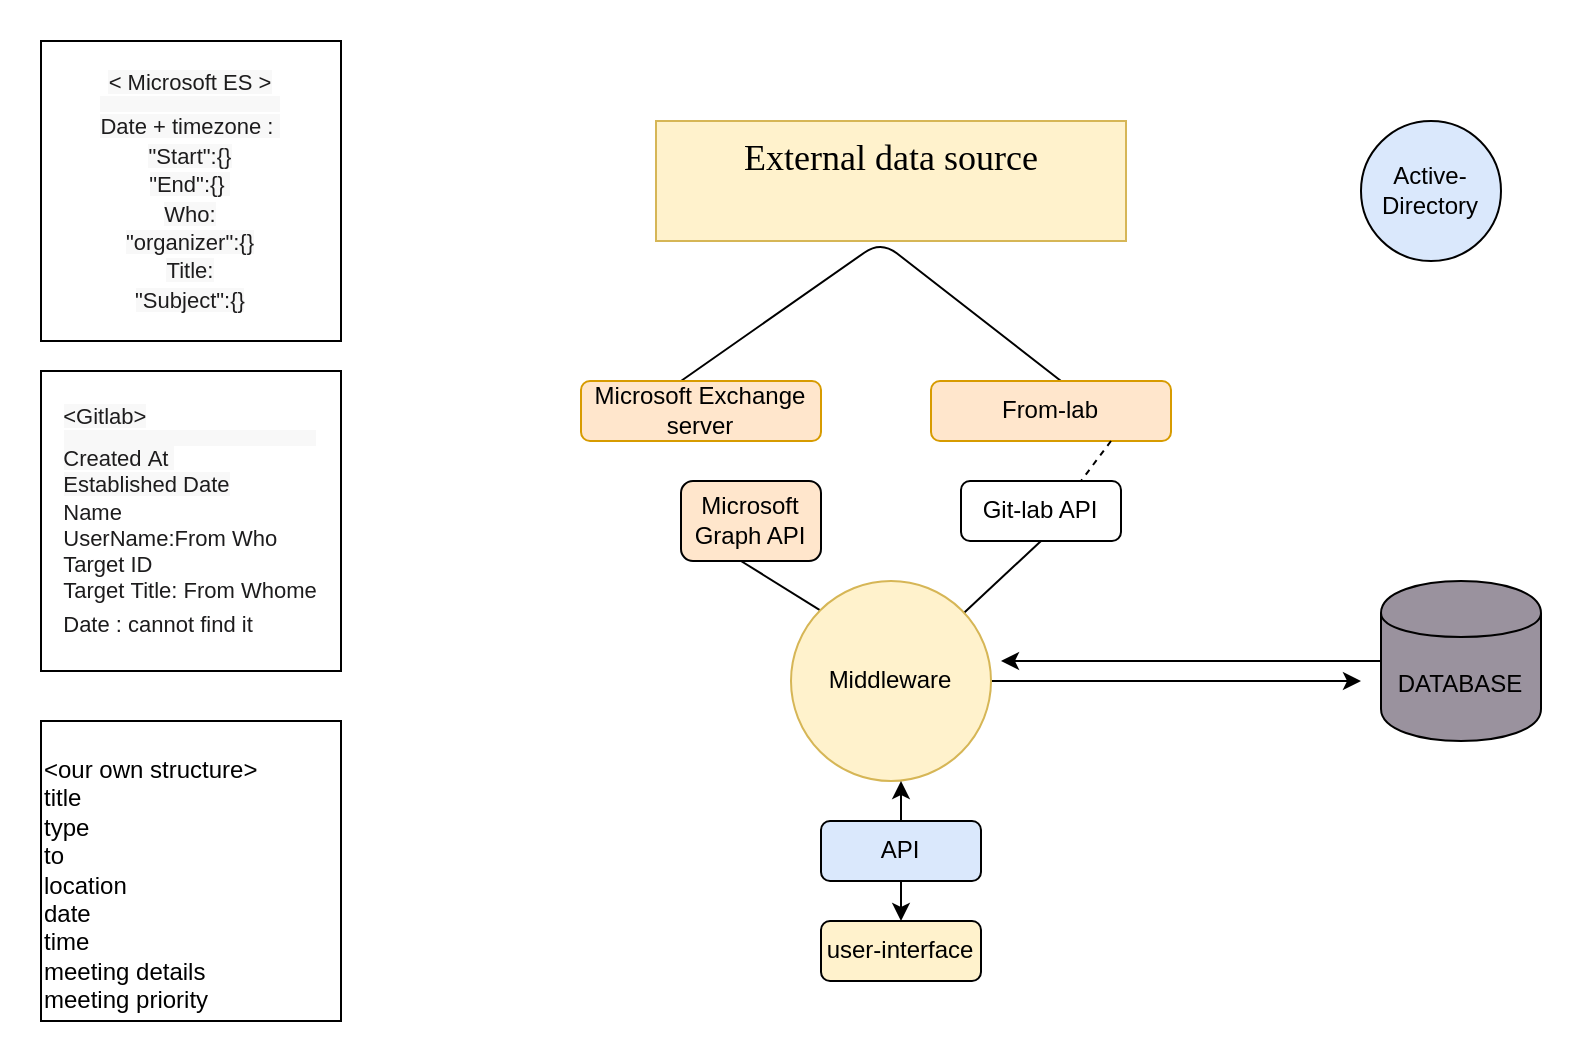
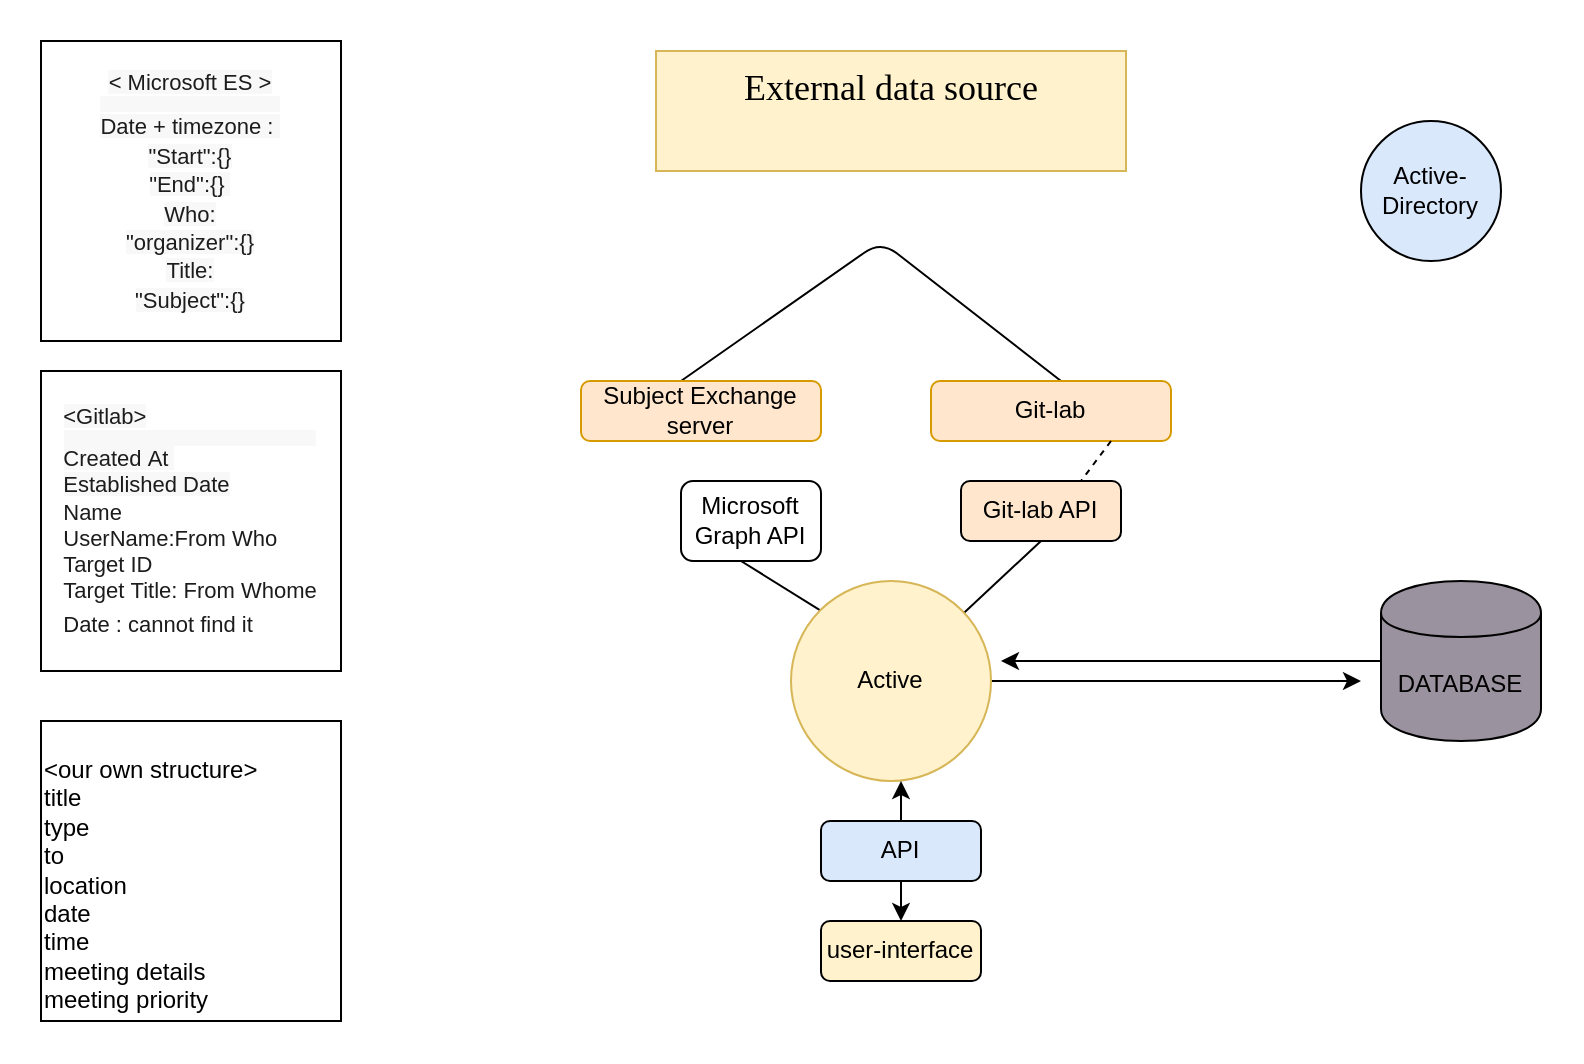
(891, 181) -> (891, 111)
(701, 411) -> (701, 411)
(1051, 411) -> (1051, 411)
(1041, 511) -> (1041, 511)
(751, 521) -> (751, 521)
(891, 681) -> (891, 681)
